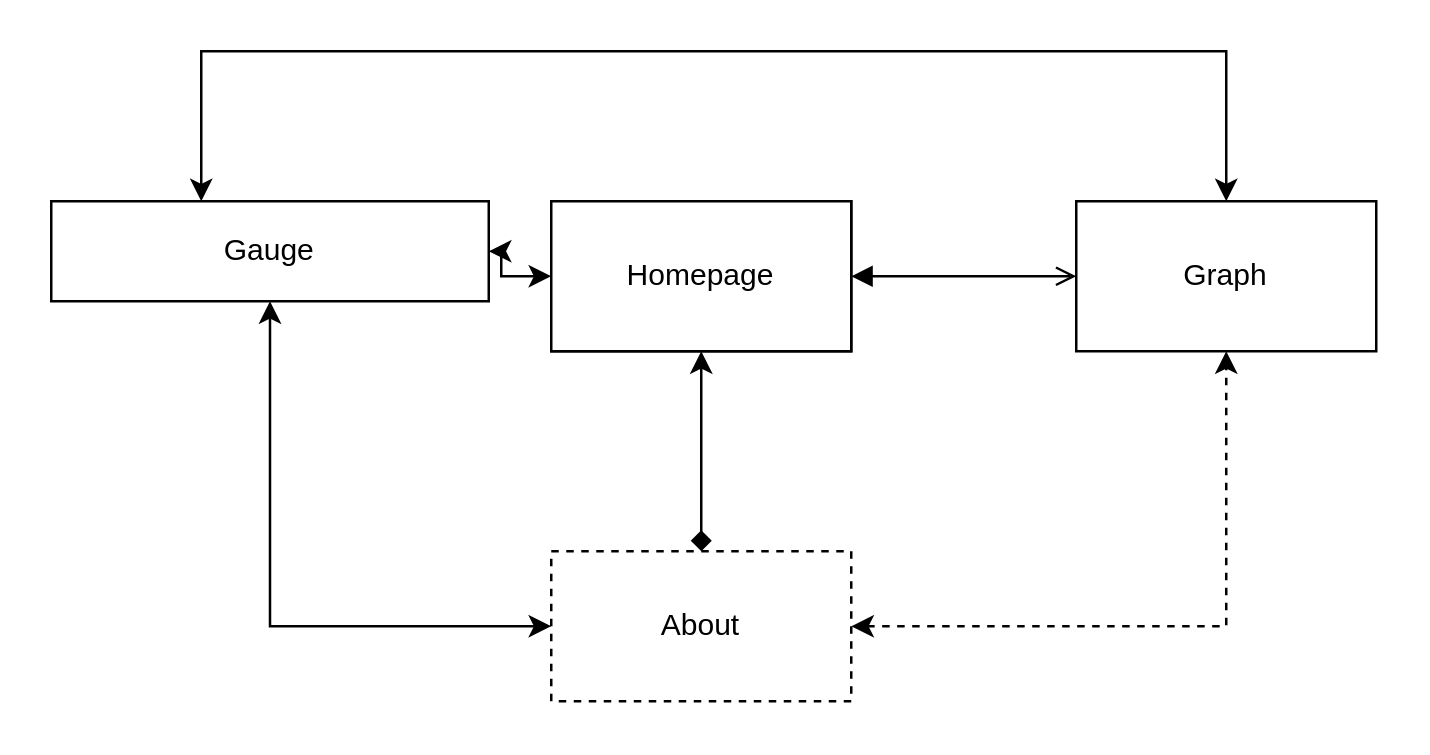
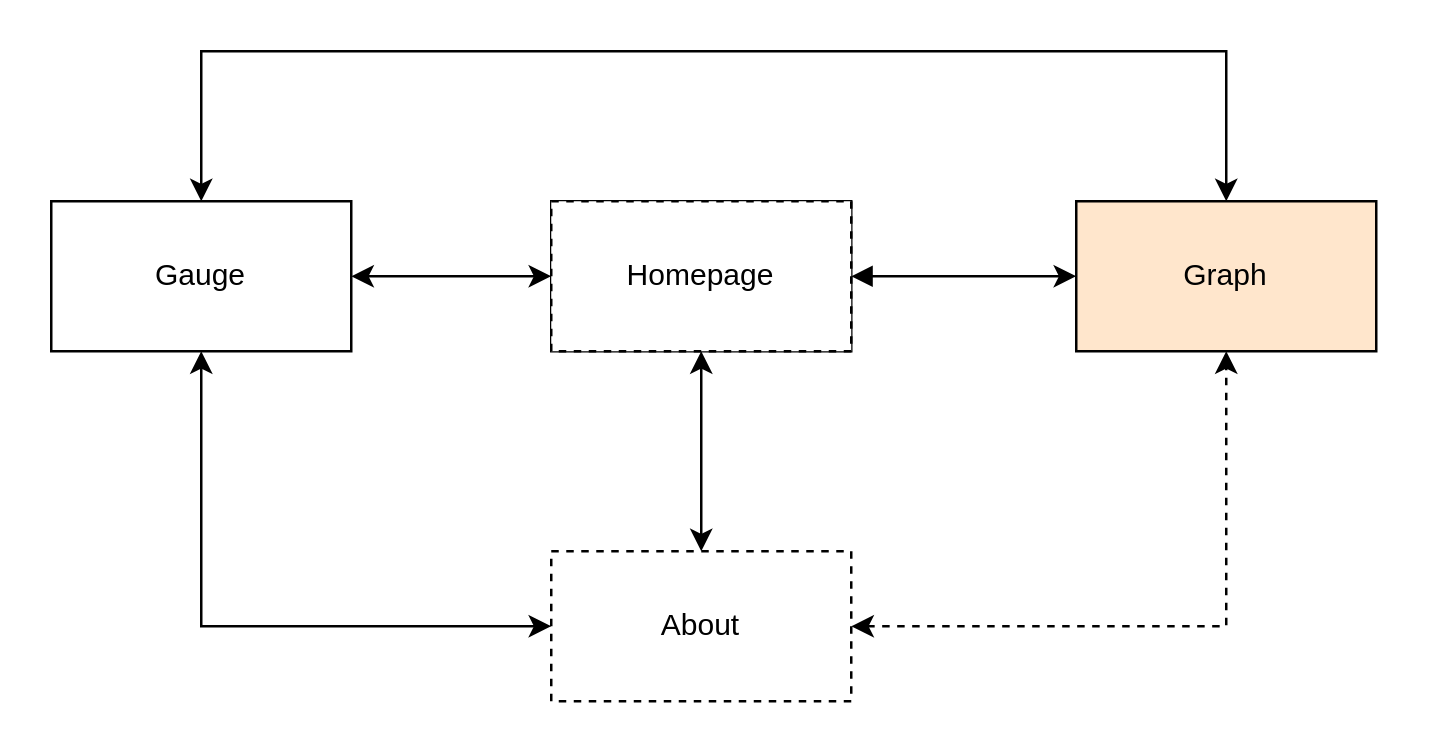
(270, 251) -> (201, 276)
(701, 276) -> (701, 276)
(1062, 276) -> (1058, 276)
(1226, 276) -> (1226, 276)
(701, 531) -> (701, 532)
